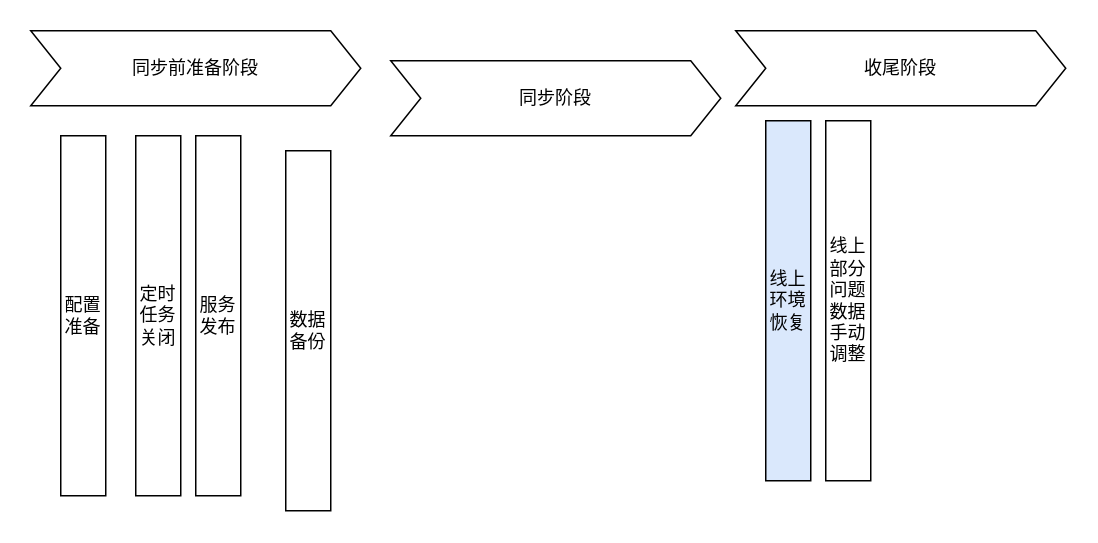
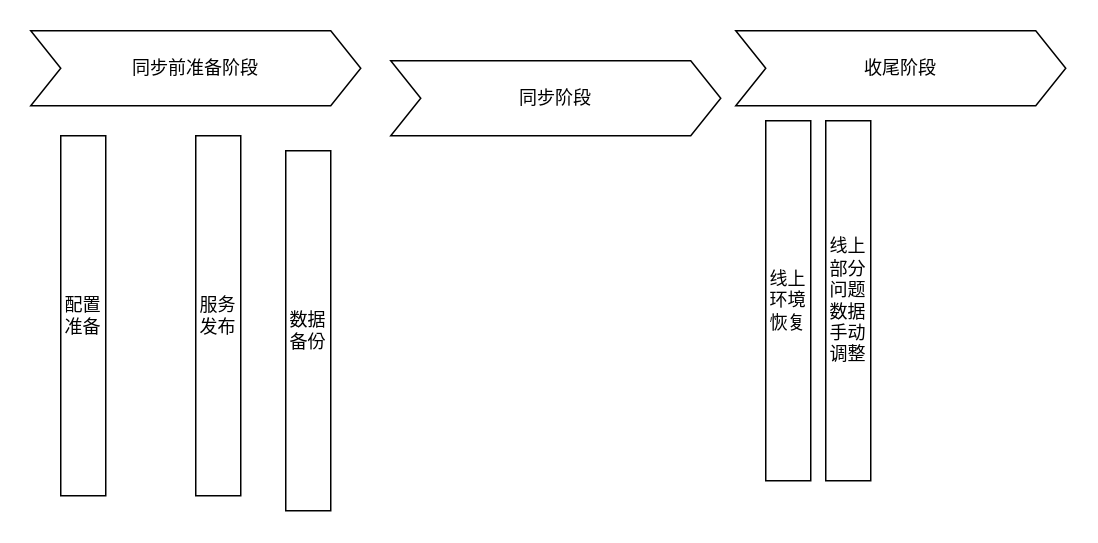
(788, 301) -> (788, 301)
(158, 316) -> none
